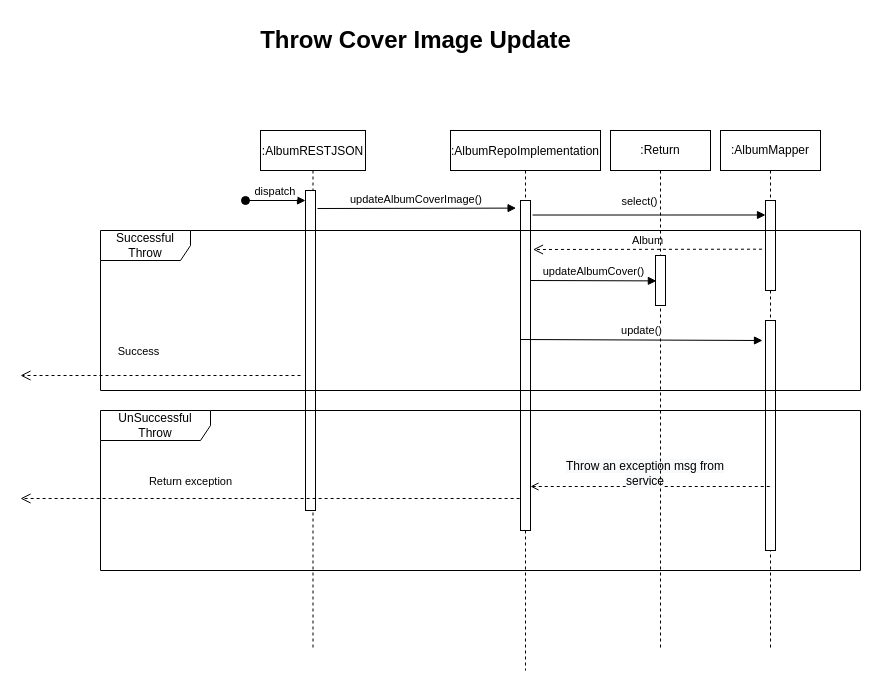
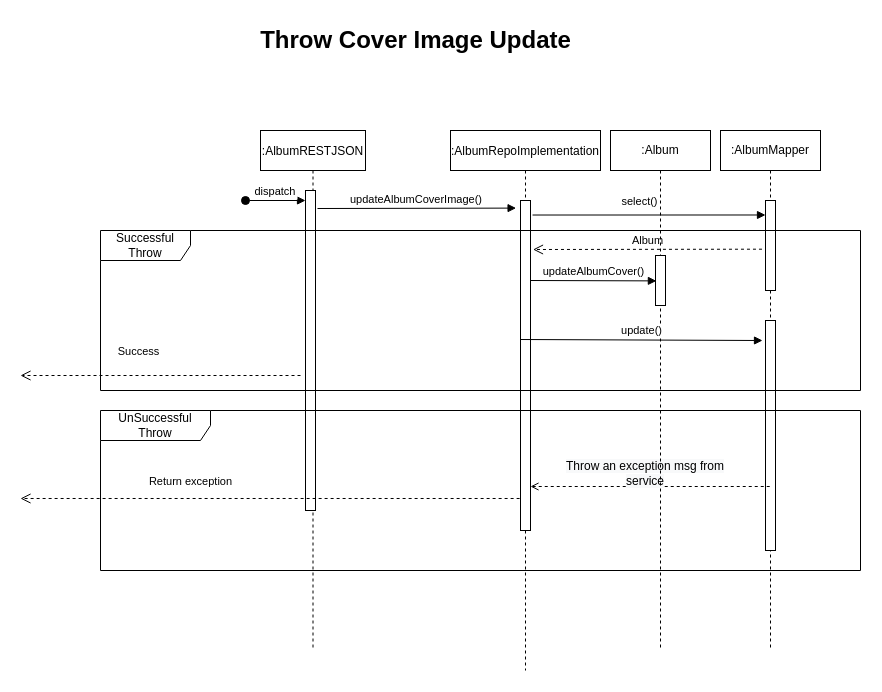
(661, 151) -> (661, 151)
